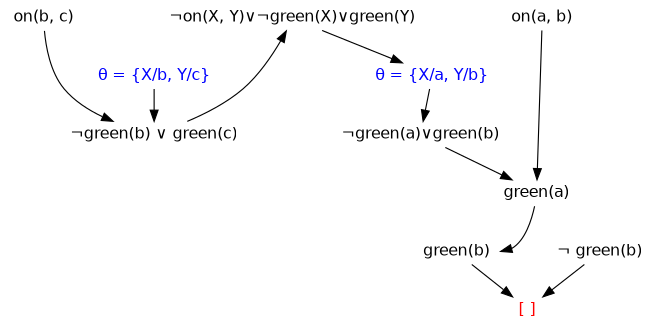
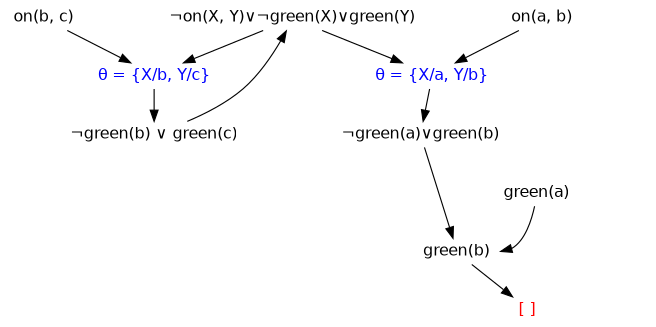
none -> (229, 45)
(60, 83) -> (94, 44)
(540, 99) -> (492, 44)
(474, 161) -> (437, 187)
(600, 251) -> none
